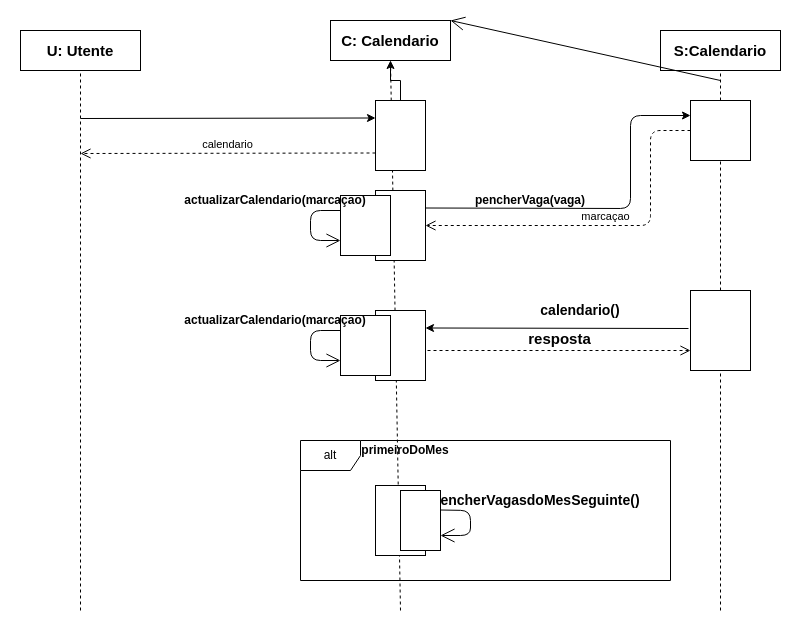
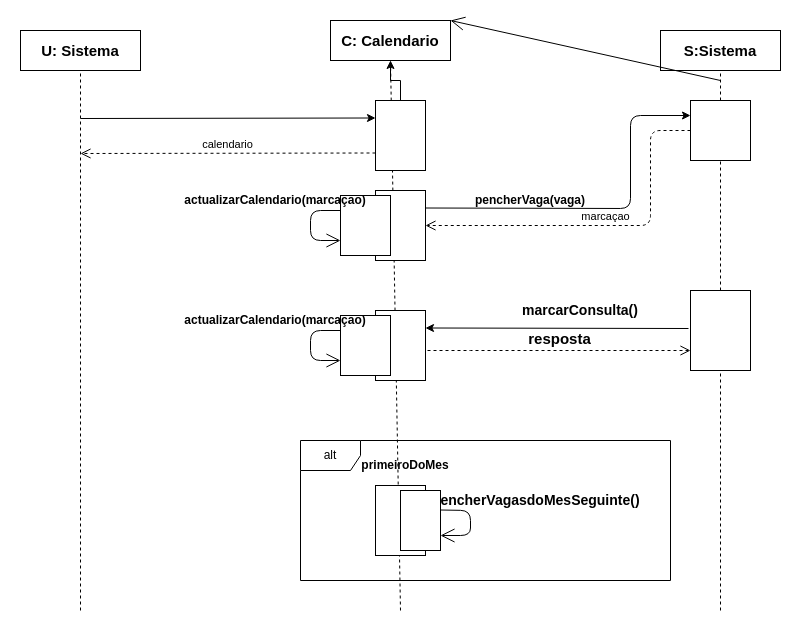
(81, 51) -> (81, 51)
(721, 51) -> (721, 51)
(581, 311) -> (581, 311)
(406, 451) -> (406, 466)
